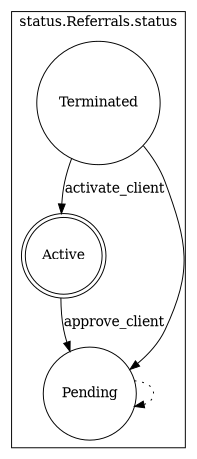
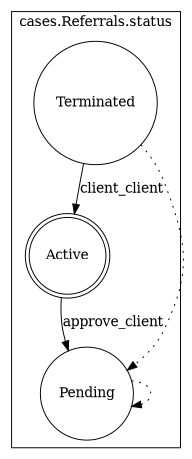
(98, 23) -> (96, 23)
(115, 189) -> (122, 189)
(178, 221) -> (174, 209)
